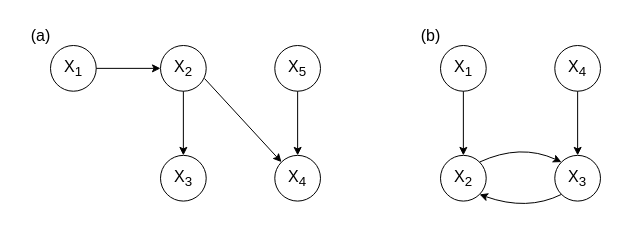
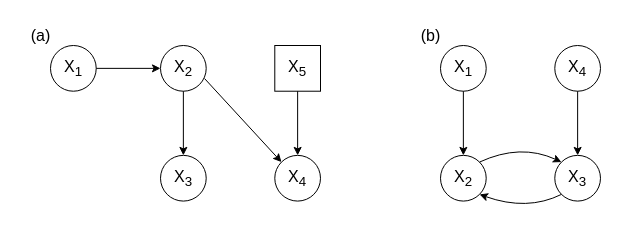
(298, 68) -> (298, 68)
